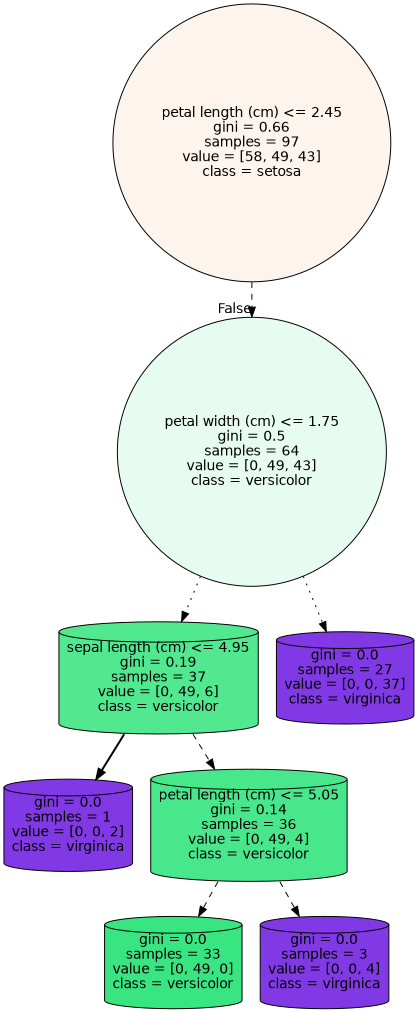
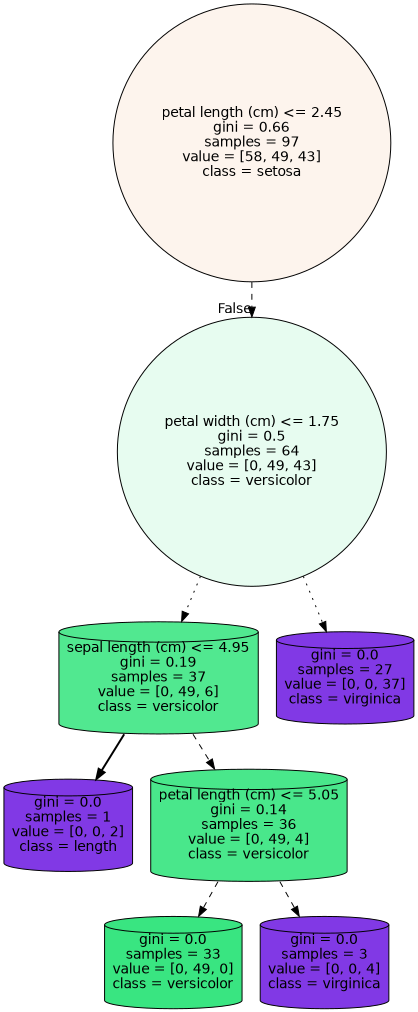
(68, 825) -> (68, 825)
